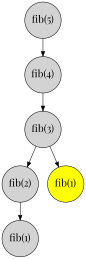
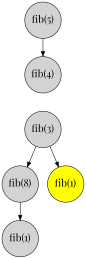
(43, 99) -> none
(20, 184) -> (20, 184)
